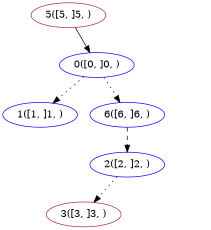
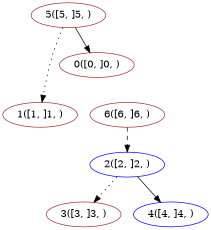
(97, 65) -> (97, 65)
(110, 87) -> none
(71, 88) -> (51, 61)
(40, 115) -> (40, 115)
(127, 115) -> (127, 115)
none -> (171, 214)
